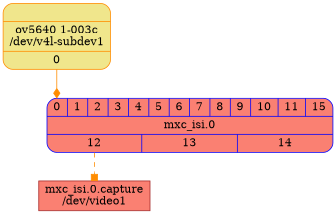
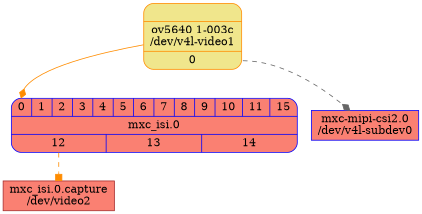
(57, 42) -> (193, 42)
none -> (365, 125)
(94, 196) -> (59, 196)
